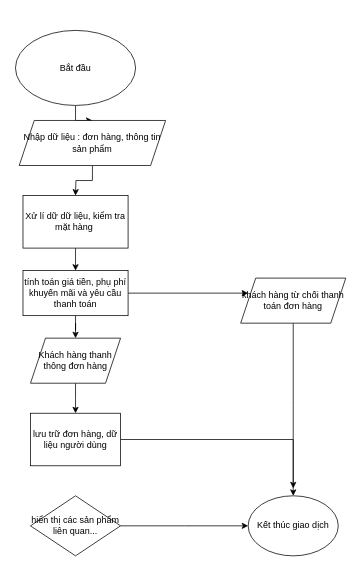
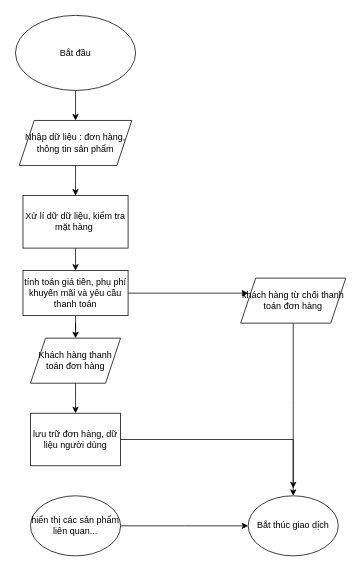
(75, 68) -> (75, 53)
(92, 143) -> (75, 143)
(75, 360) -> (75, 360)
(75, 525) -> (75, 525)
(293, 525) -> (293, 525)
